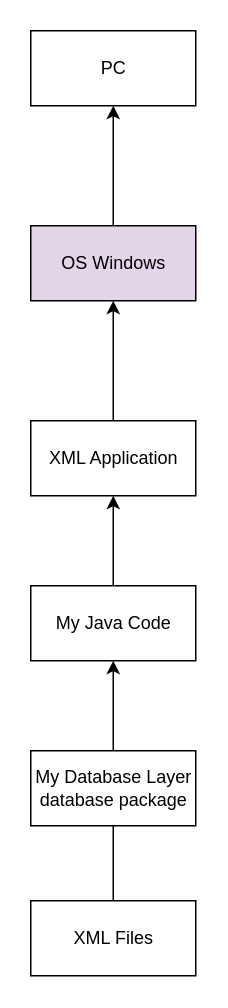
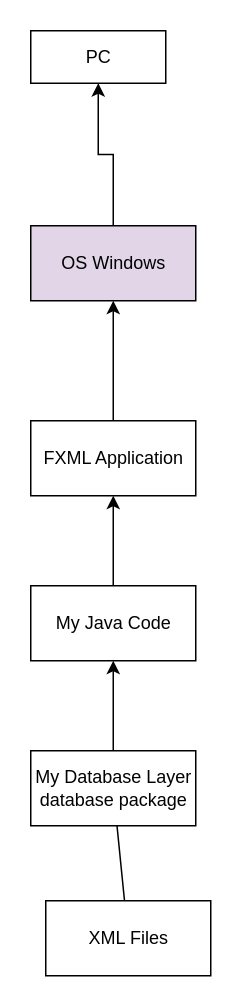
(113, 68) -> (98, 57)
(114, 458) -> (114, 458)
(113, 938) -> (128, 938)
